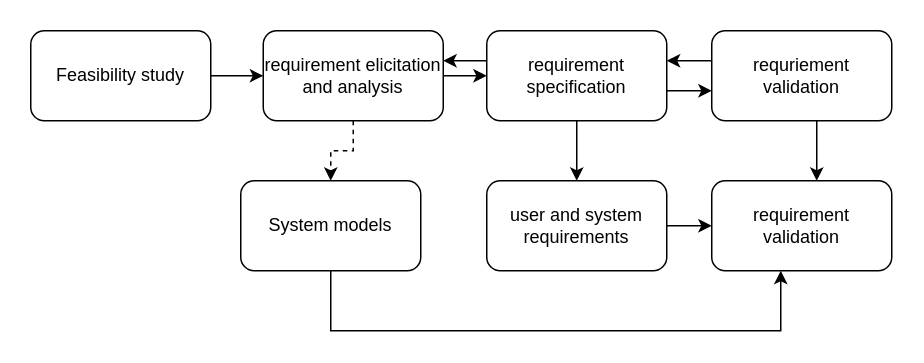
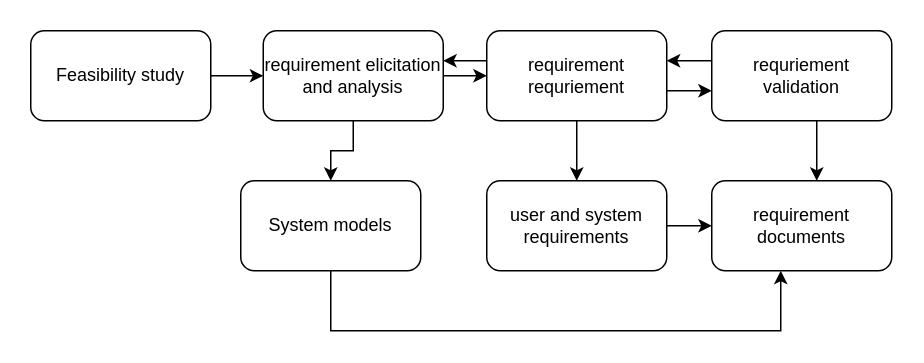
(577, 76) -> (577, 76)
(346, 151) -> (346, 151)
(802, 226) -> (802, 226)
